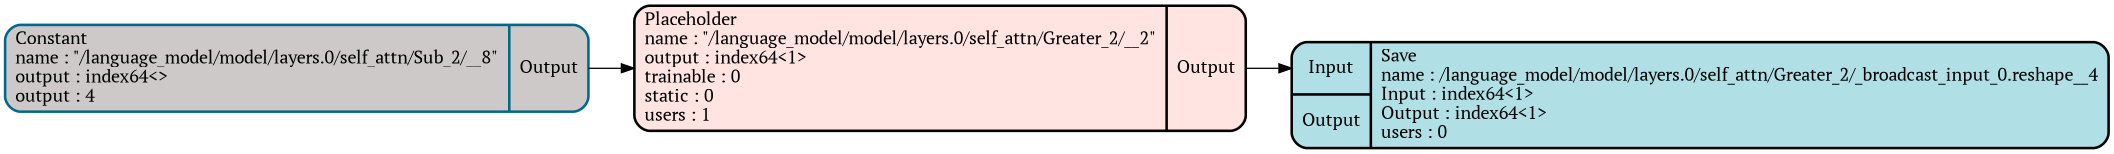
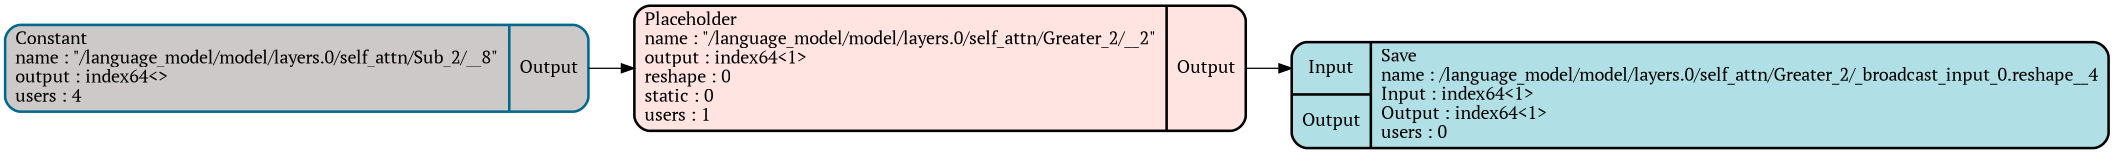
(693, 77) -> (688, 77)
(56, 96) -> (49, 96)
